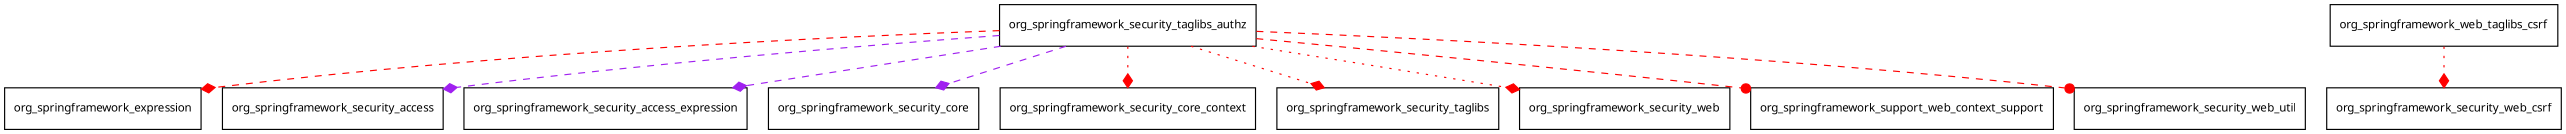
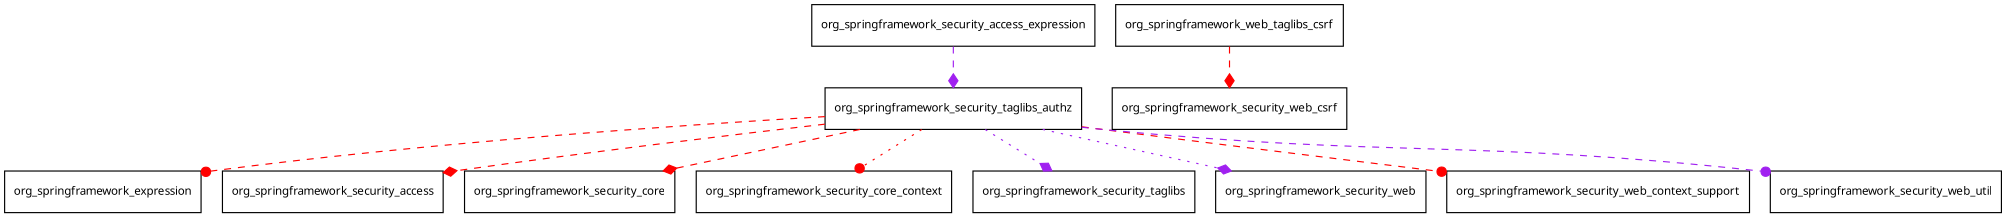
(607, 51) -> (517, 139)
(1661, 53) -> (1421, 149)
(728, 58) -> (641, 146)
(1128, 60) -> (893, 148)
(2444, 60) -> (1230, 60)
(1008, 65) -> (768, 149)
(1251, 65) -> (1013, 146)
(874, 66) -> (953, 60)
(1379, 67) -> (1130, 149)
(1902, 109) -> (1598, 192)
